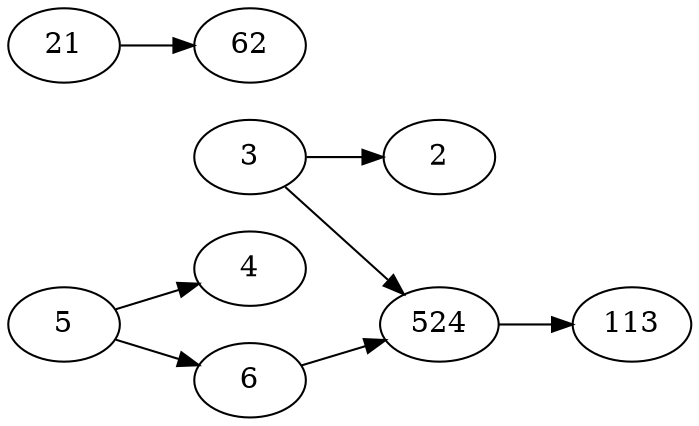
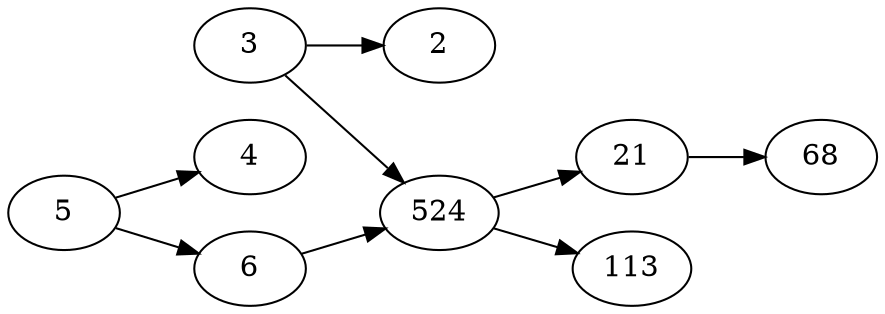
(250, 45) -> (821, 157)
none -> (527, 188)
